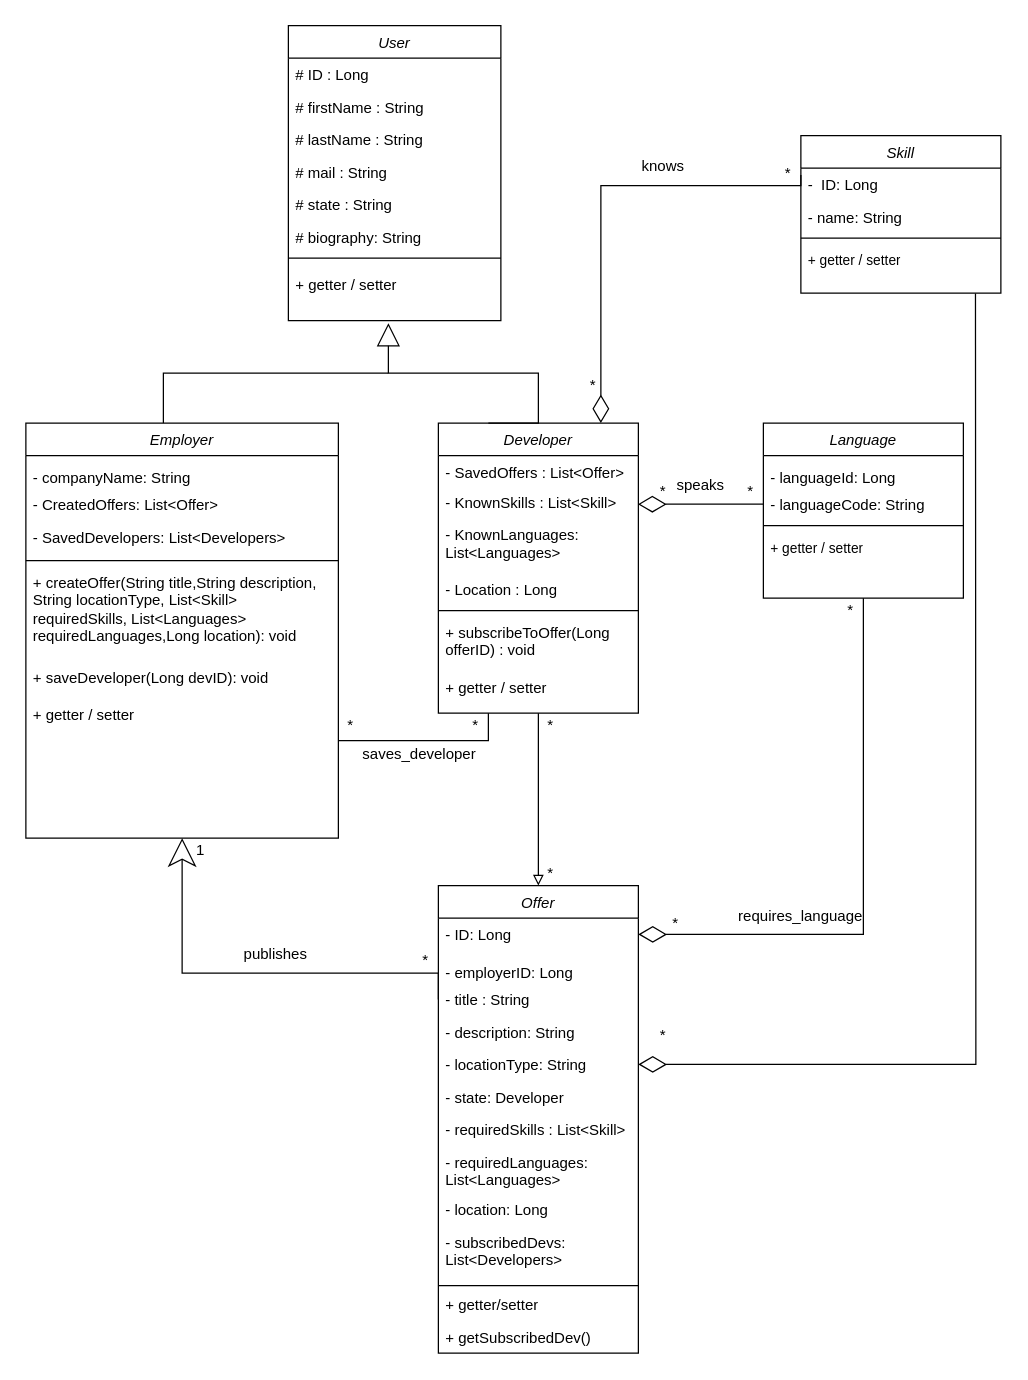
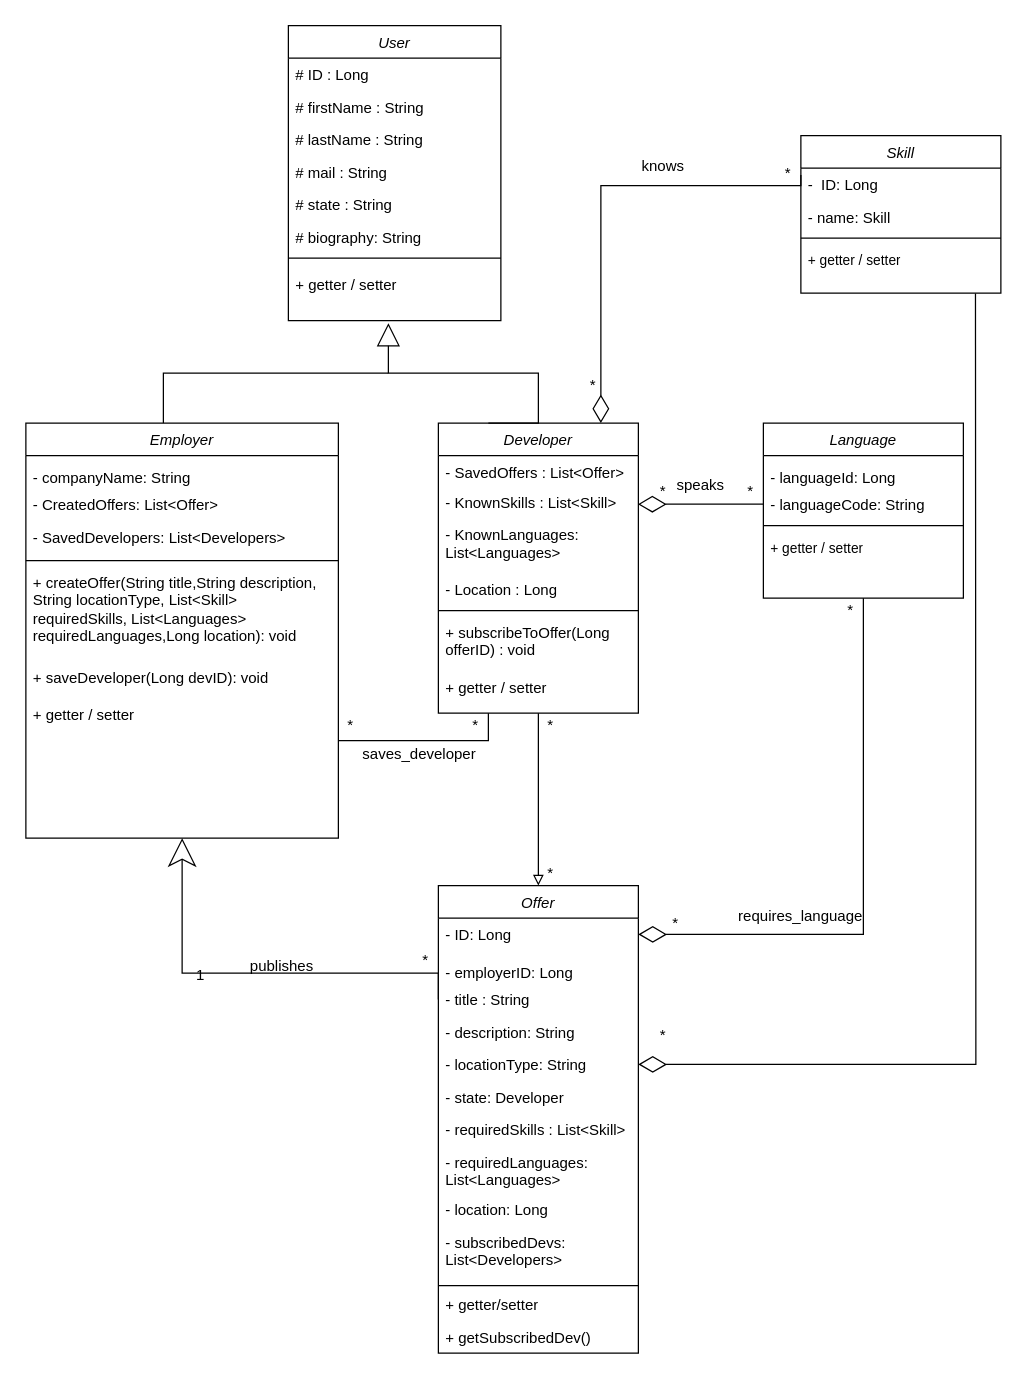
(859, 218) -> (850, 218)
(201, 851) -> (201, 976)
(276, 954) -> (282, 967)
